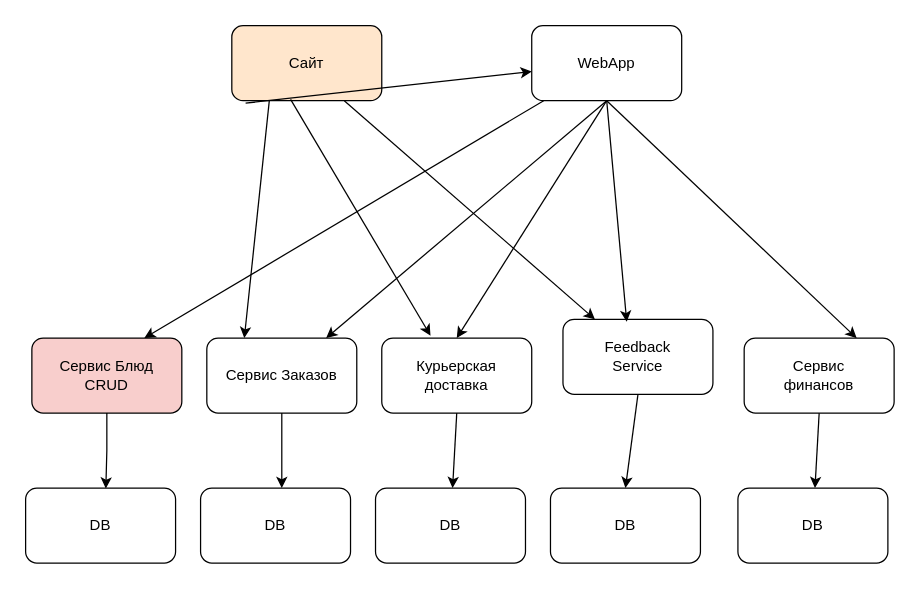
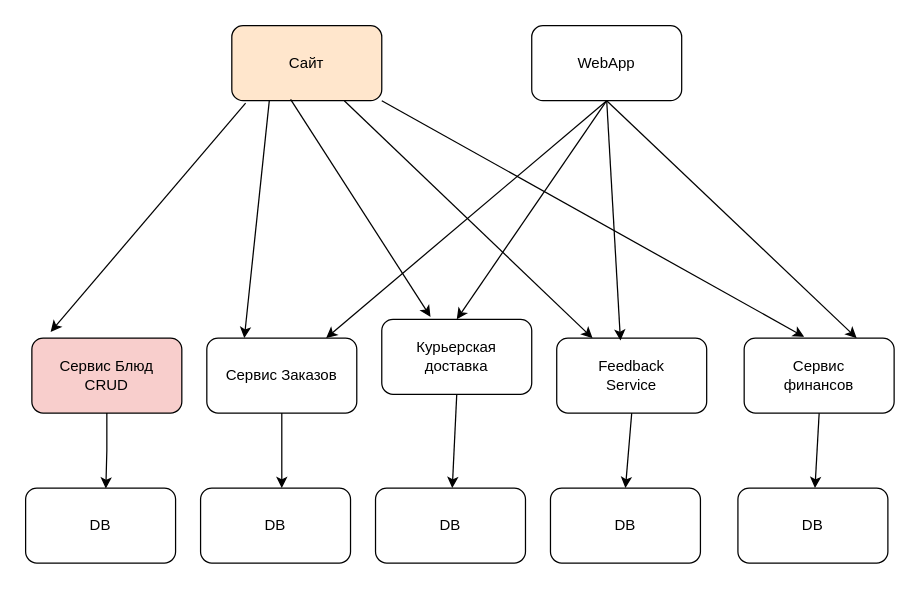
(384, 88) -> (151, 214)
(254, 273) -> none
none -> (709, 284)
(638, 357) -> (632, 376)
(457, 376) -> (457, 357)
